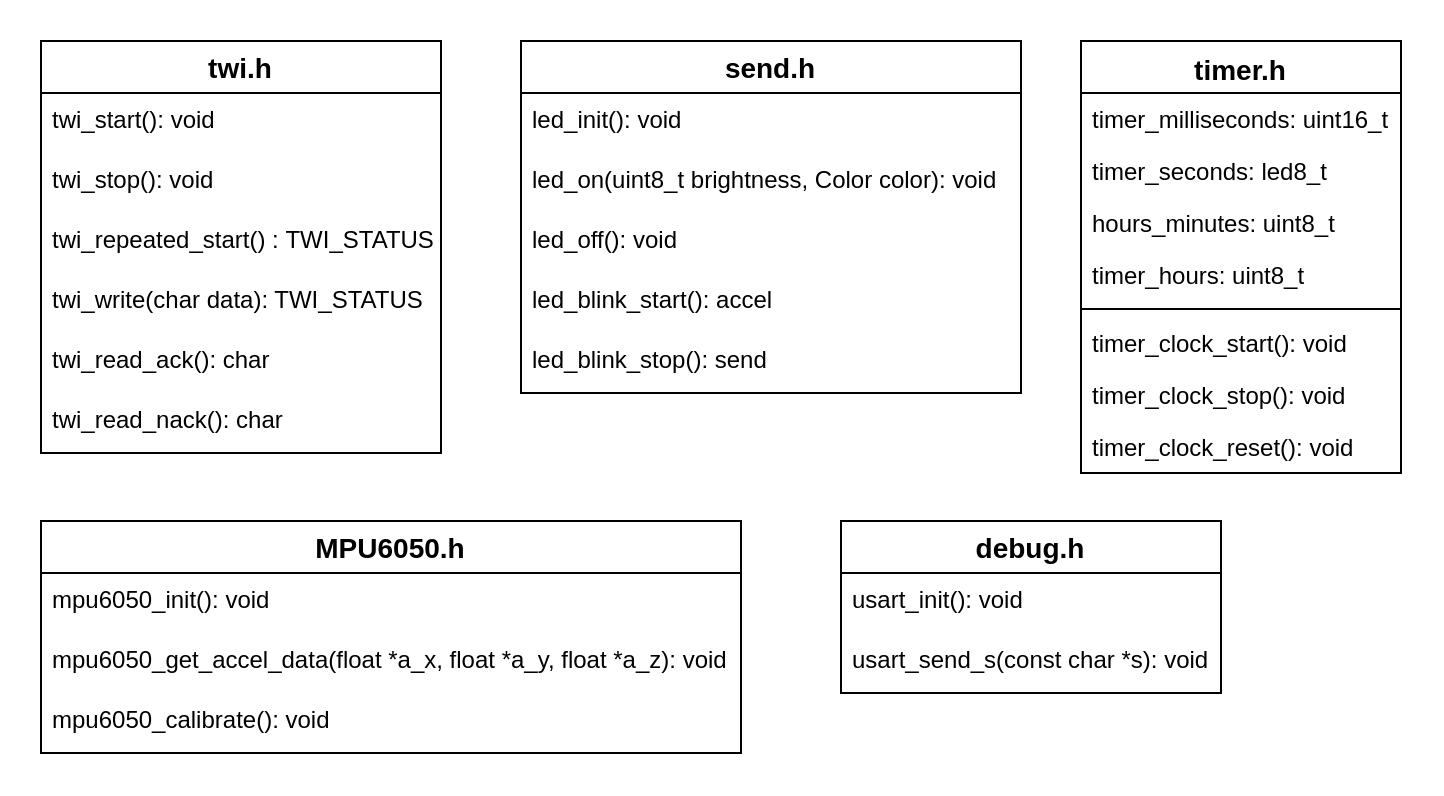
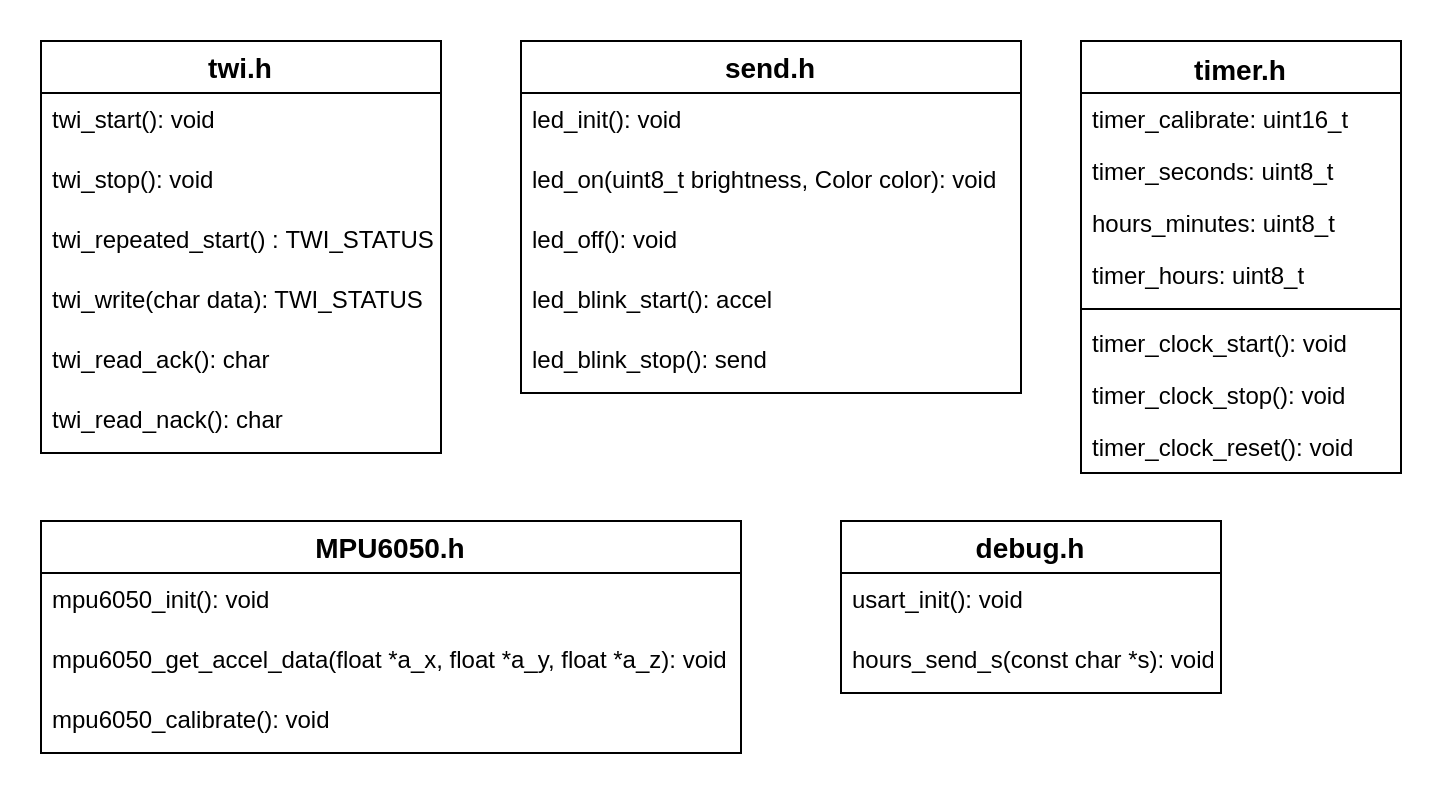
(1255, 120) -> (1241, 120)
(1221, 172) -> (1227, 172)
(1058, 660) -> (1058, 660)
